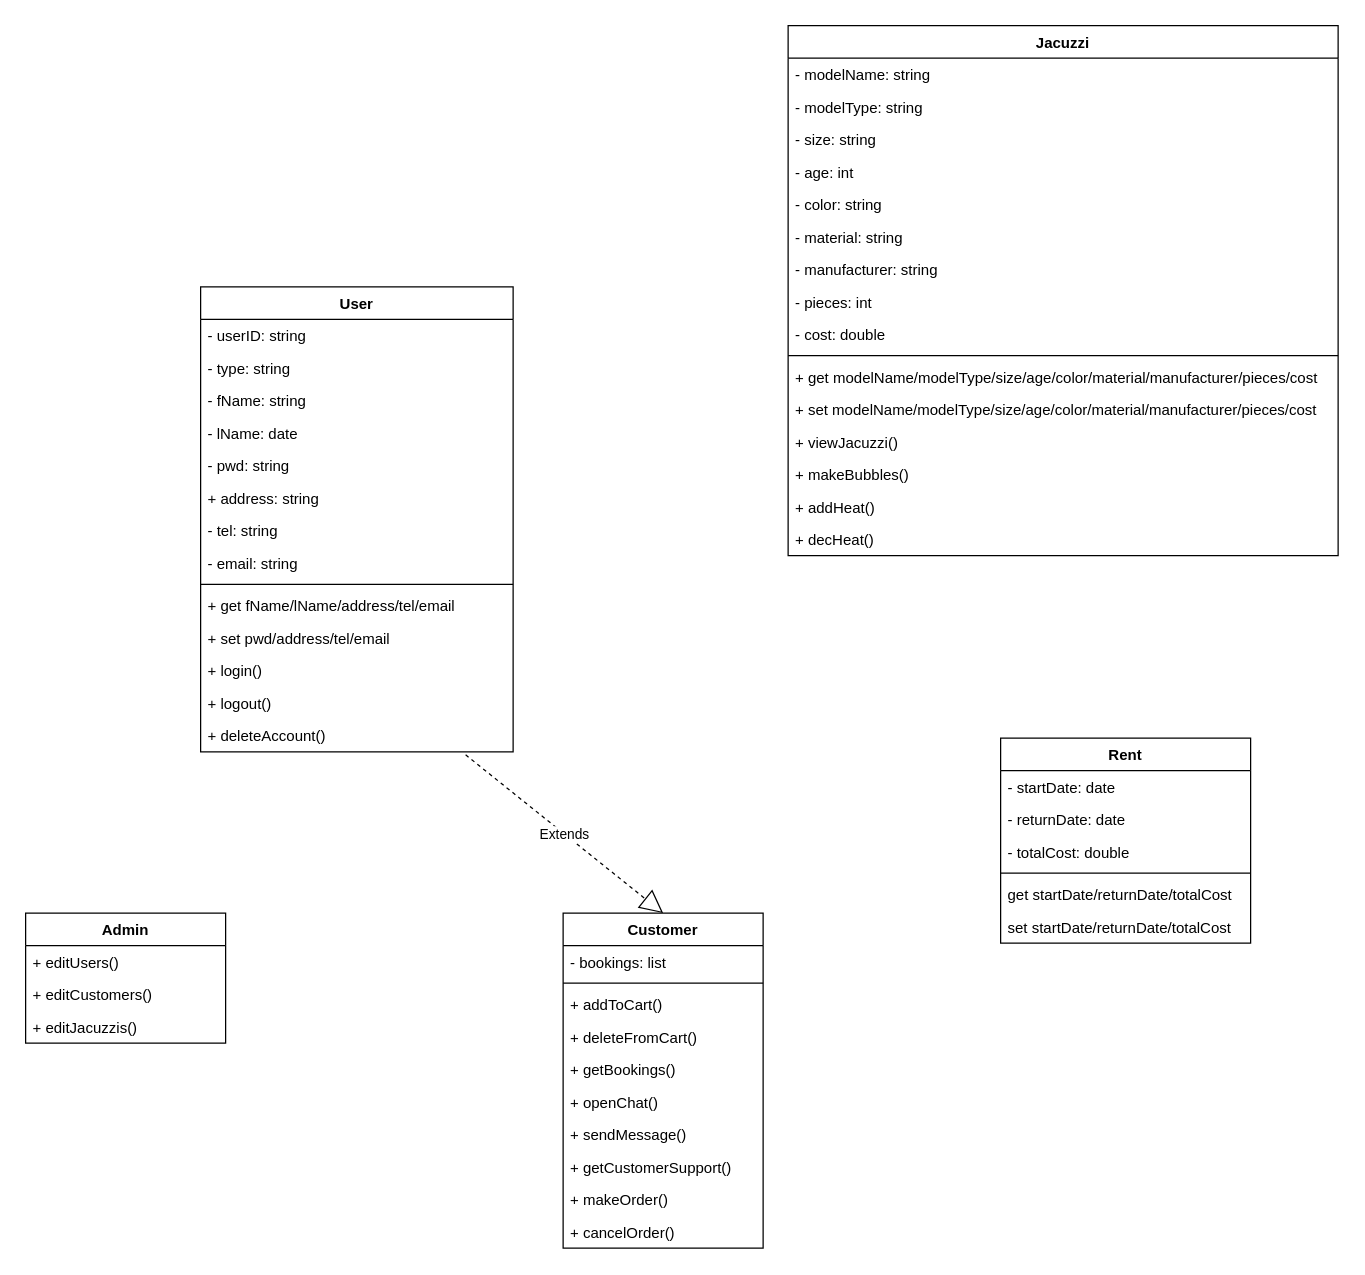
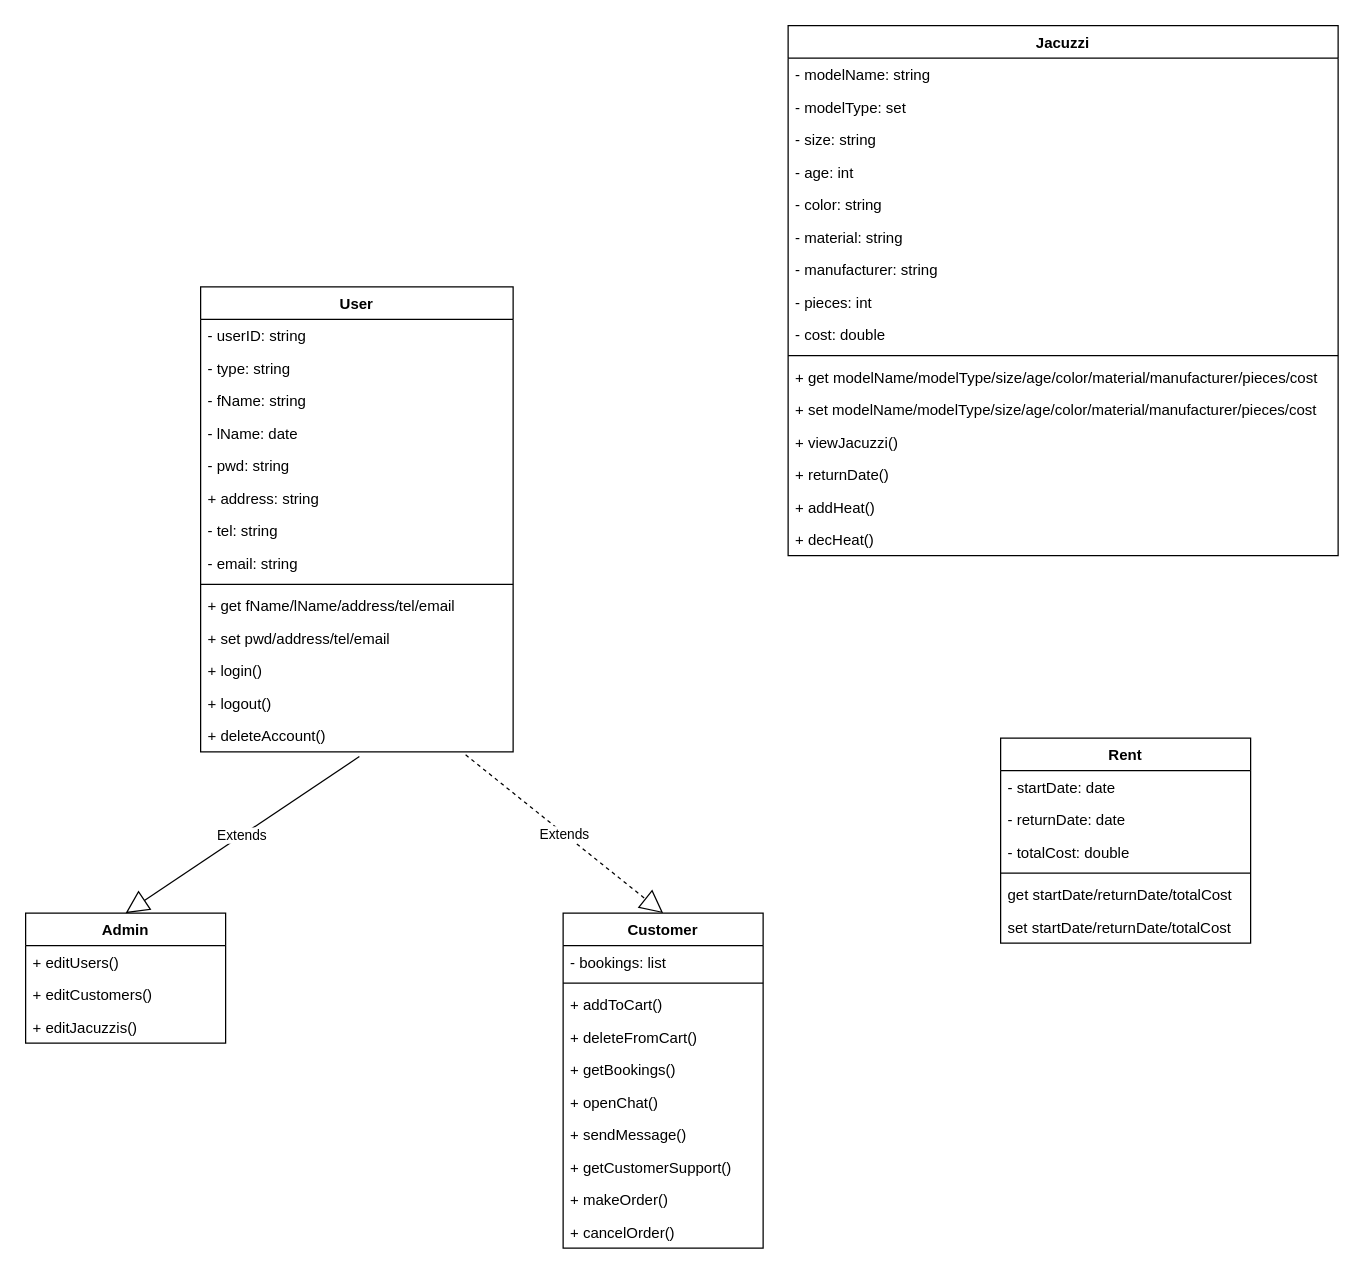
(865, 108) -> (854, 108)
(854, 475) -> (852, 475)
none -> (253, 828)
